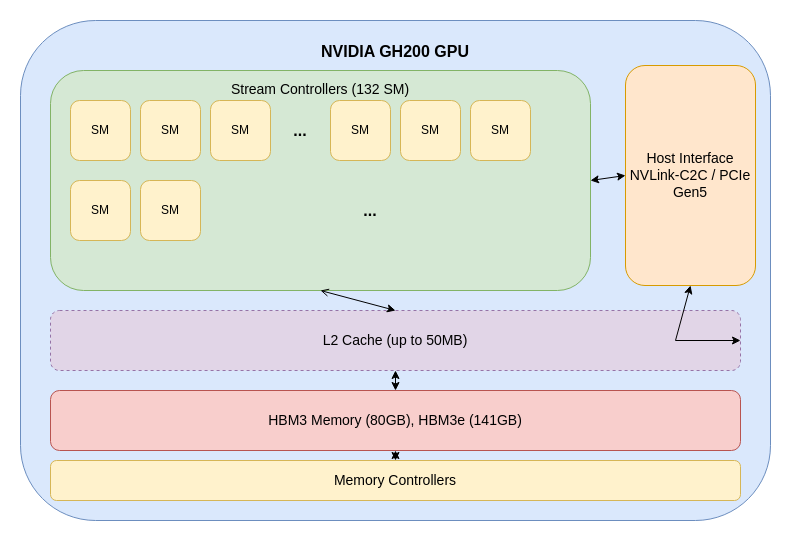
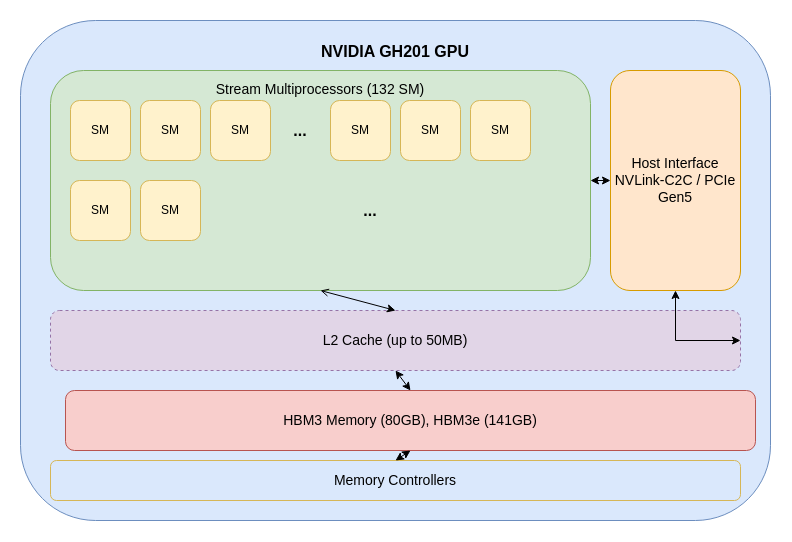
(396, 52) -> (396, 52)
(321, 90) -> (321, 90)
(691, 176) -> (676, 181)
(396, 421) -> (411, 421)
(396, 481) -> (396, 481)
